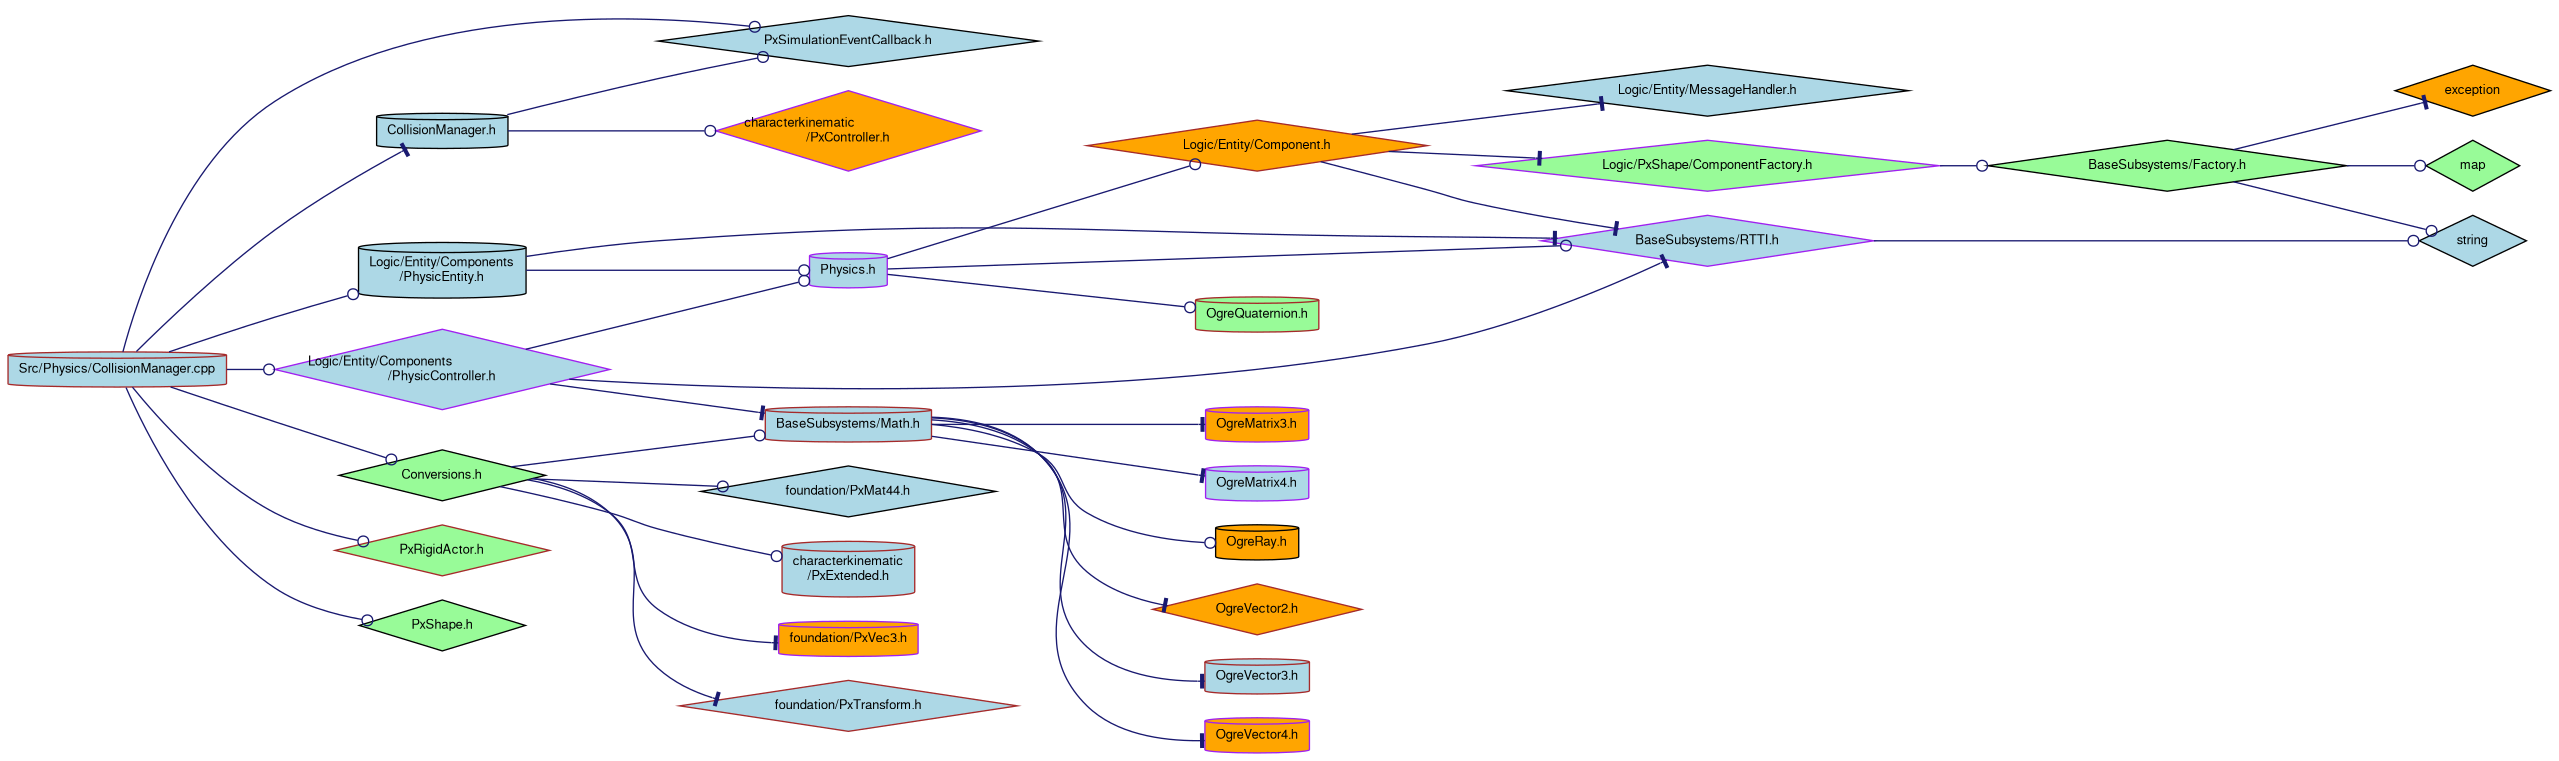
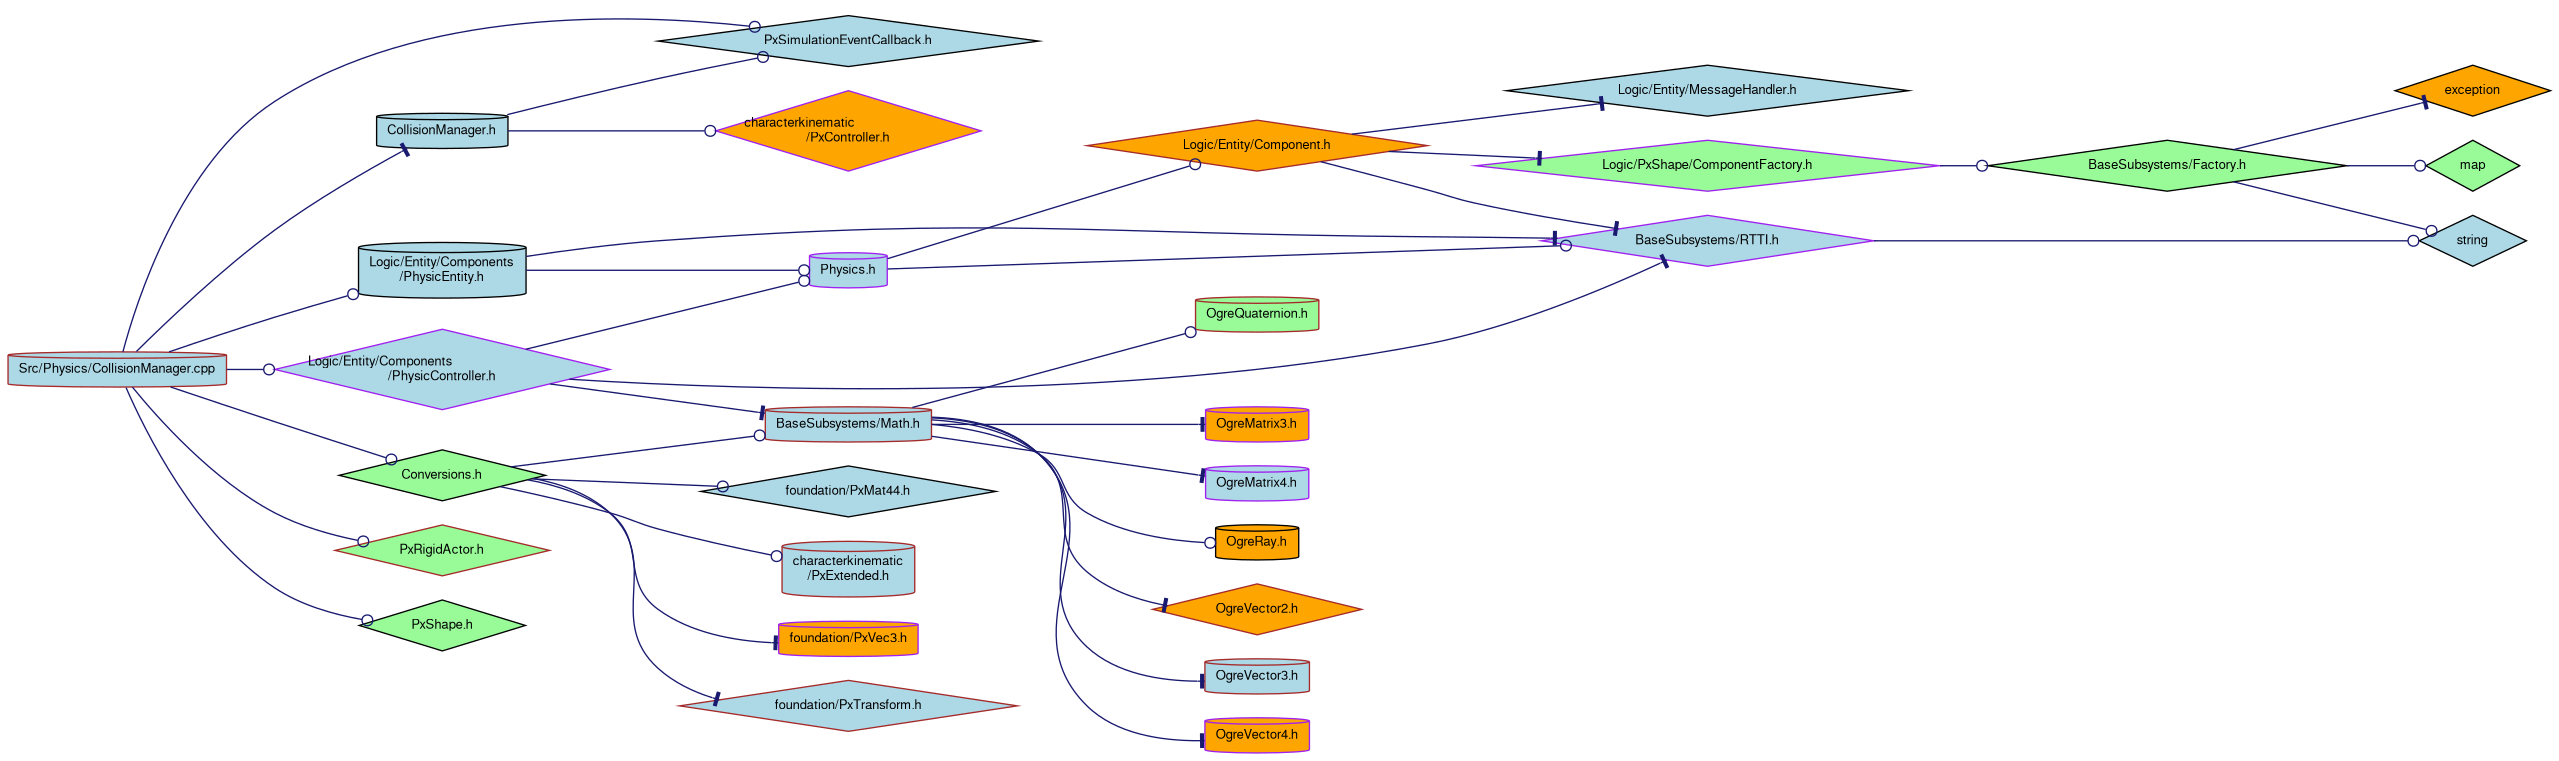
(1036, 291) -> (1049, 371)
